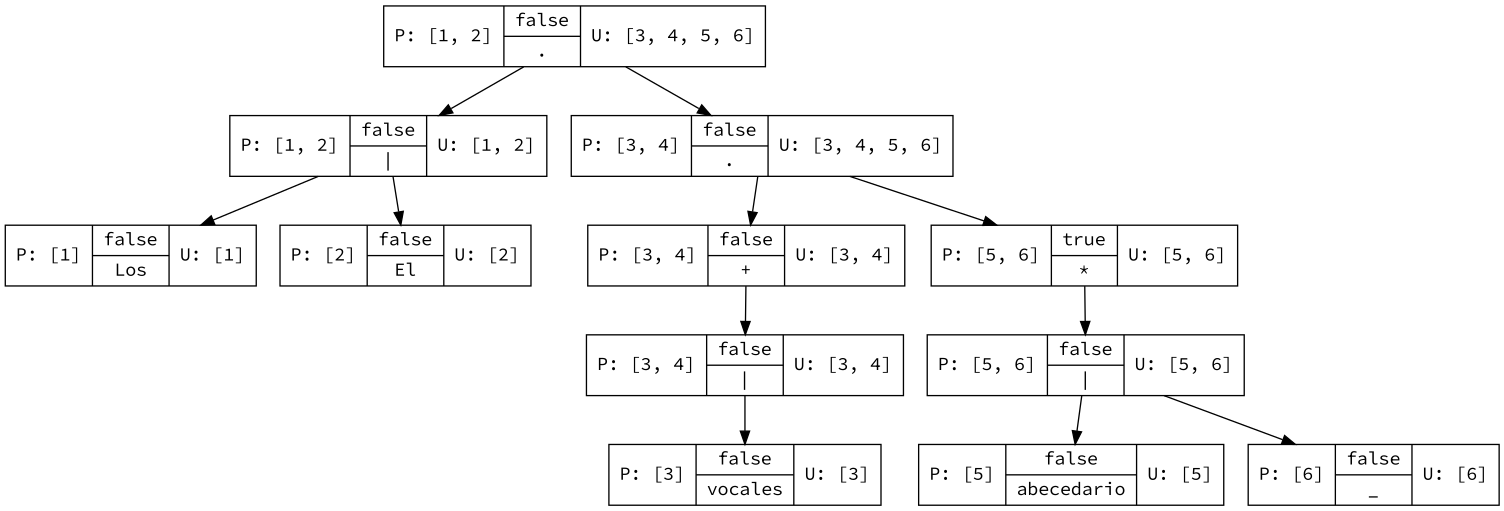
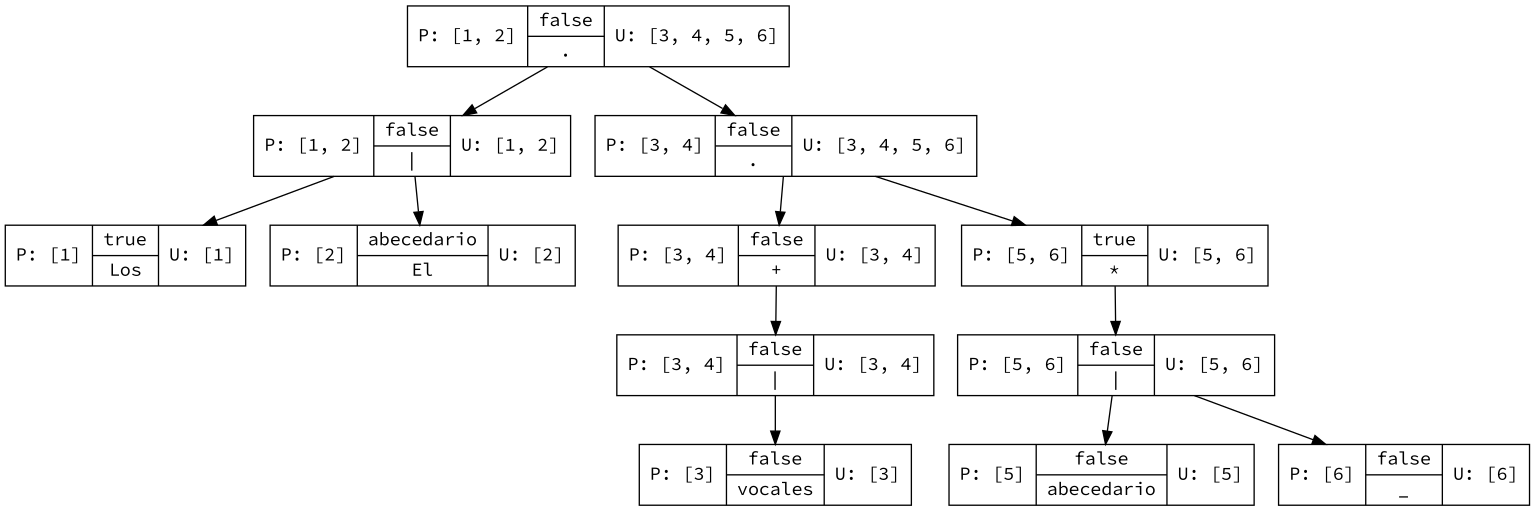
(131, 240) -> (125, 240)
(405, 240) -> (423, 240)
